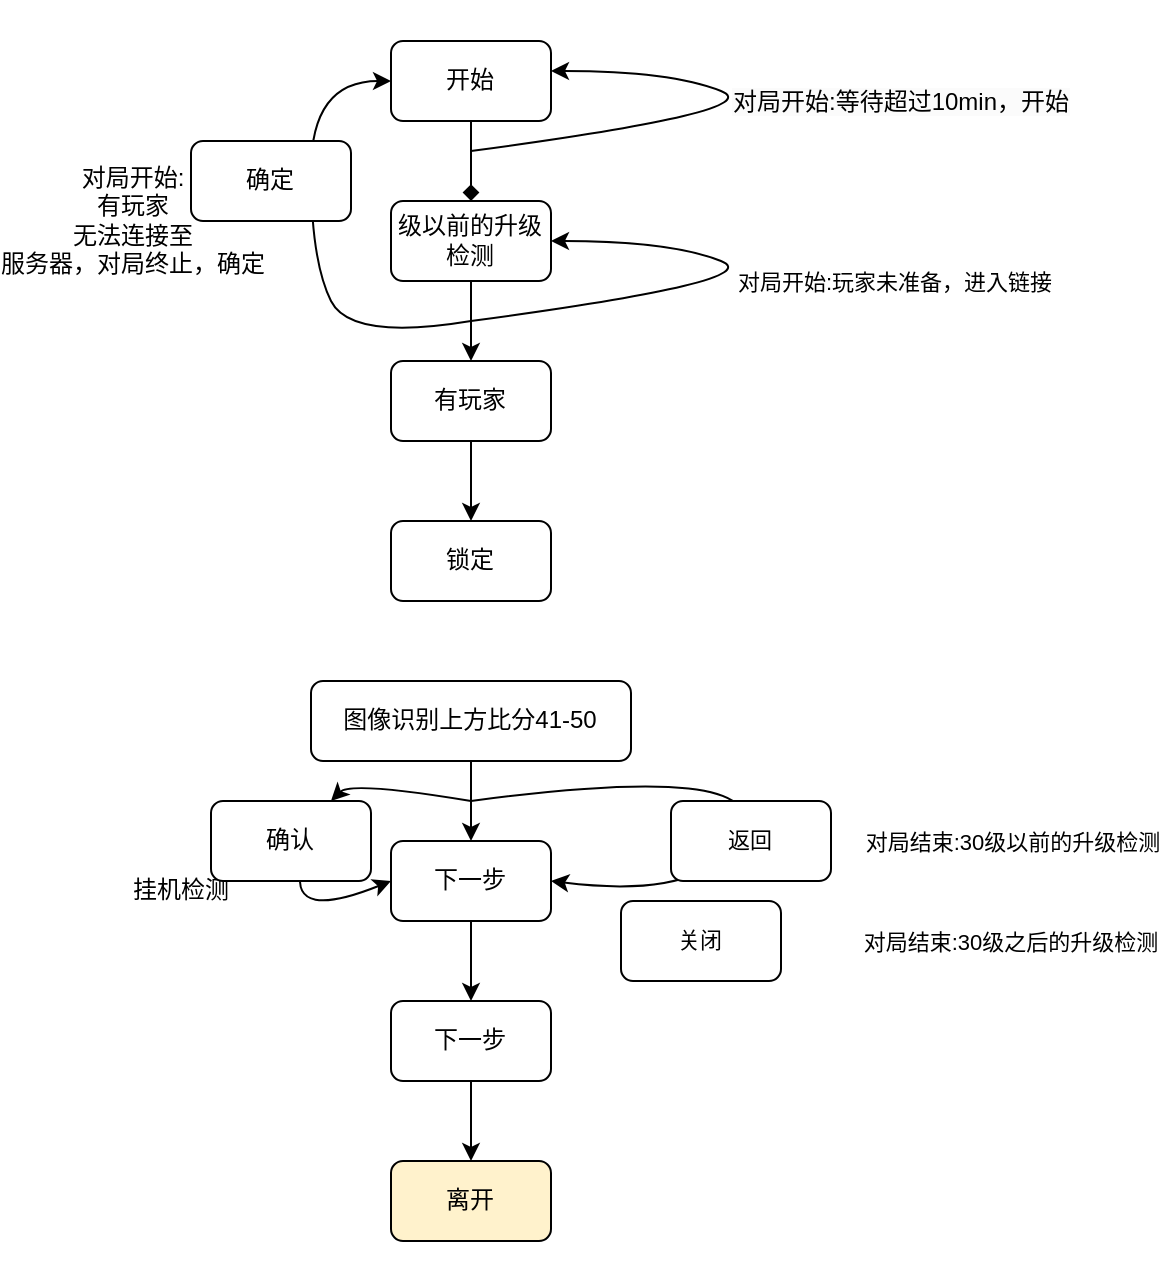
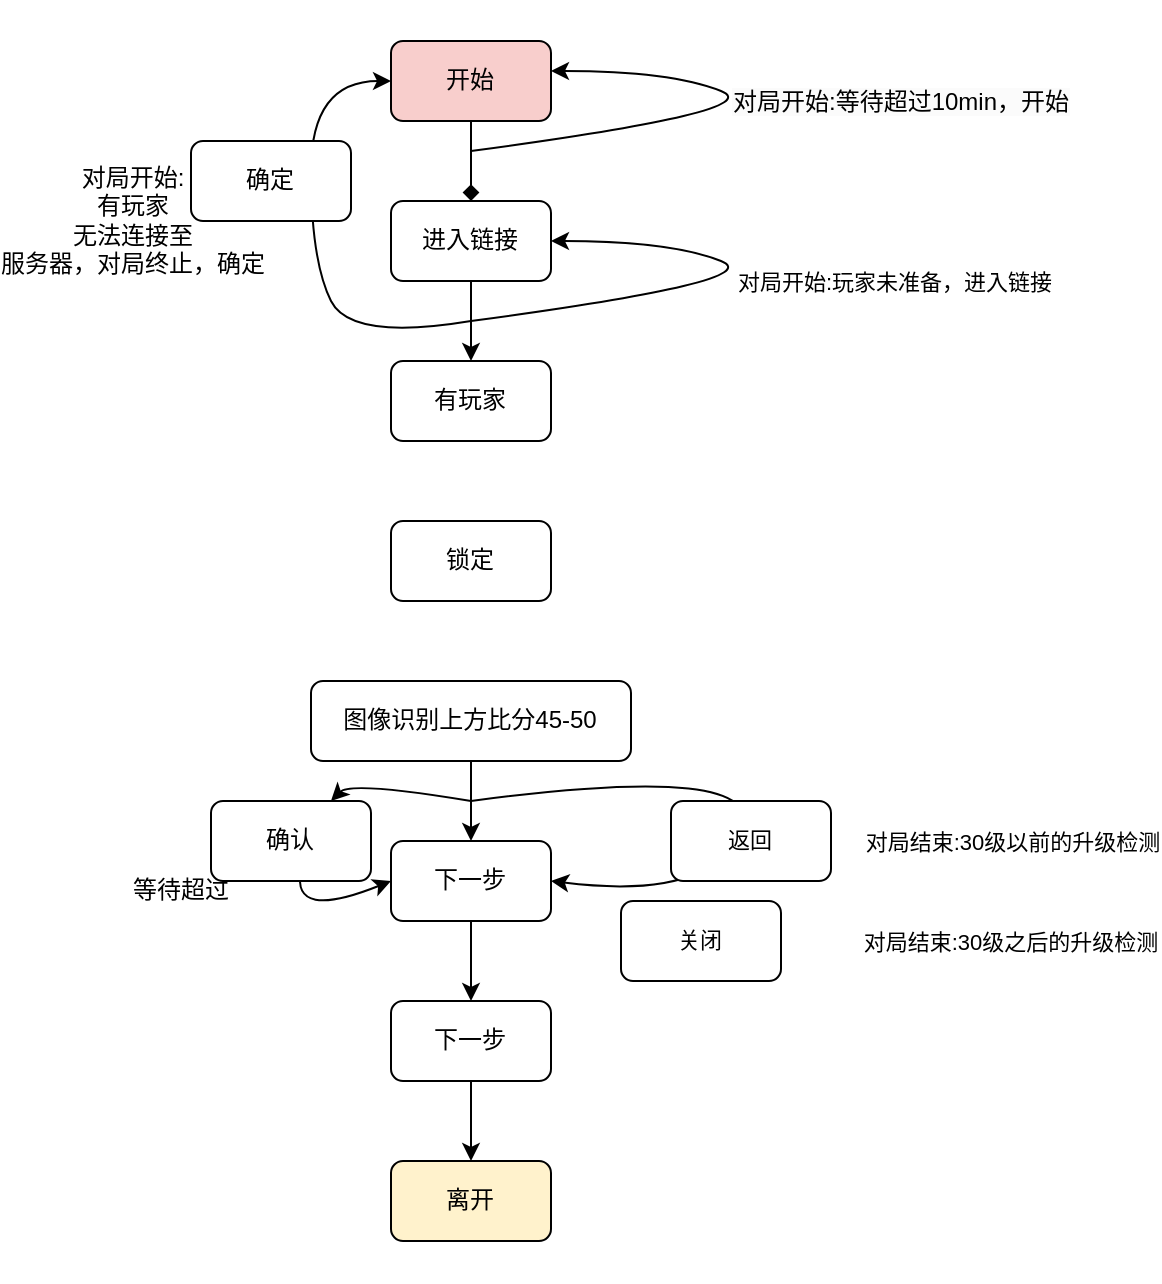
(471, 81) -> (471, 81)
(471, 241) -> (471, 241)
(471, 474) -> none
(471, 721) -> (471, 721)
(182, 891) -> (182, 891)
